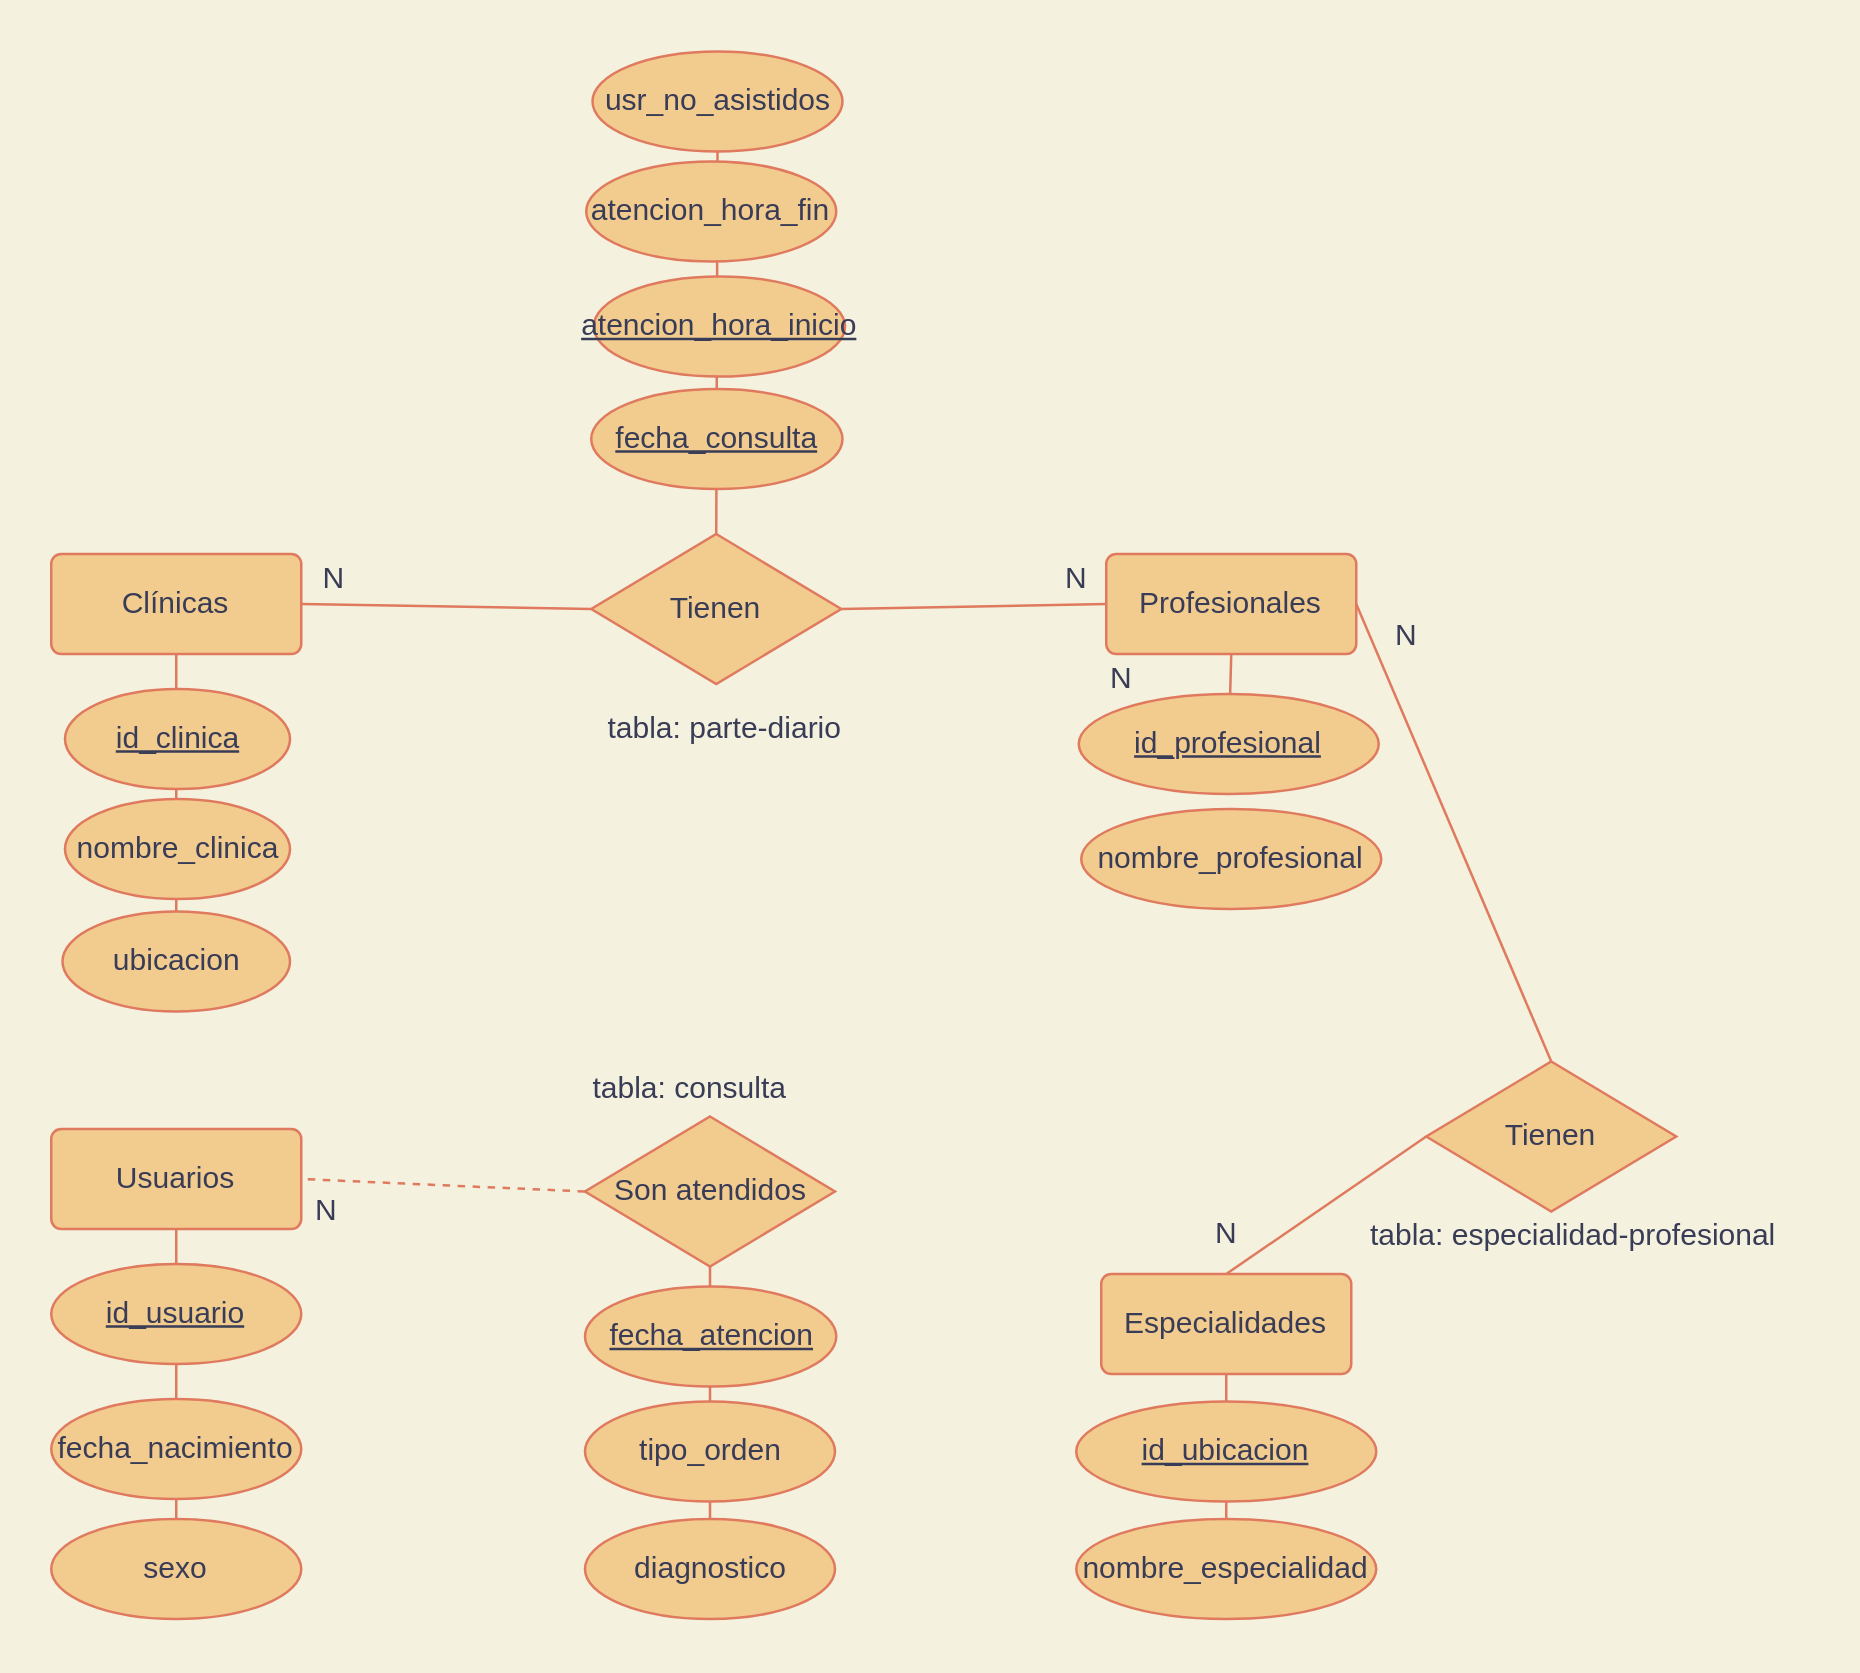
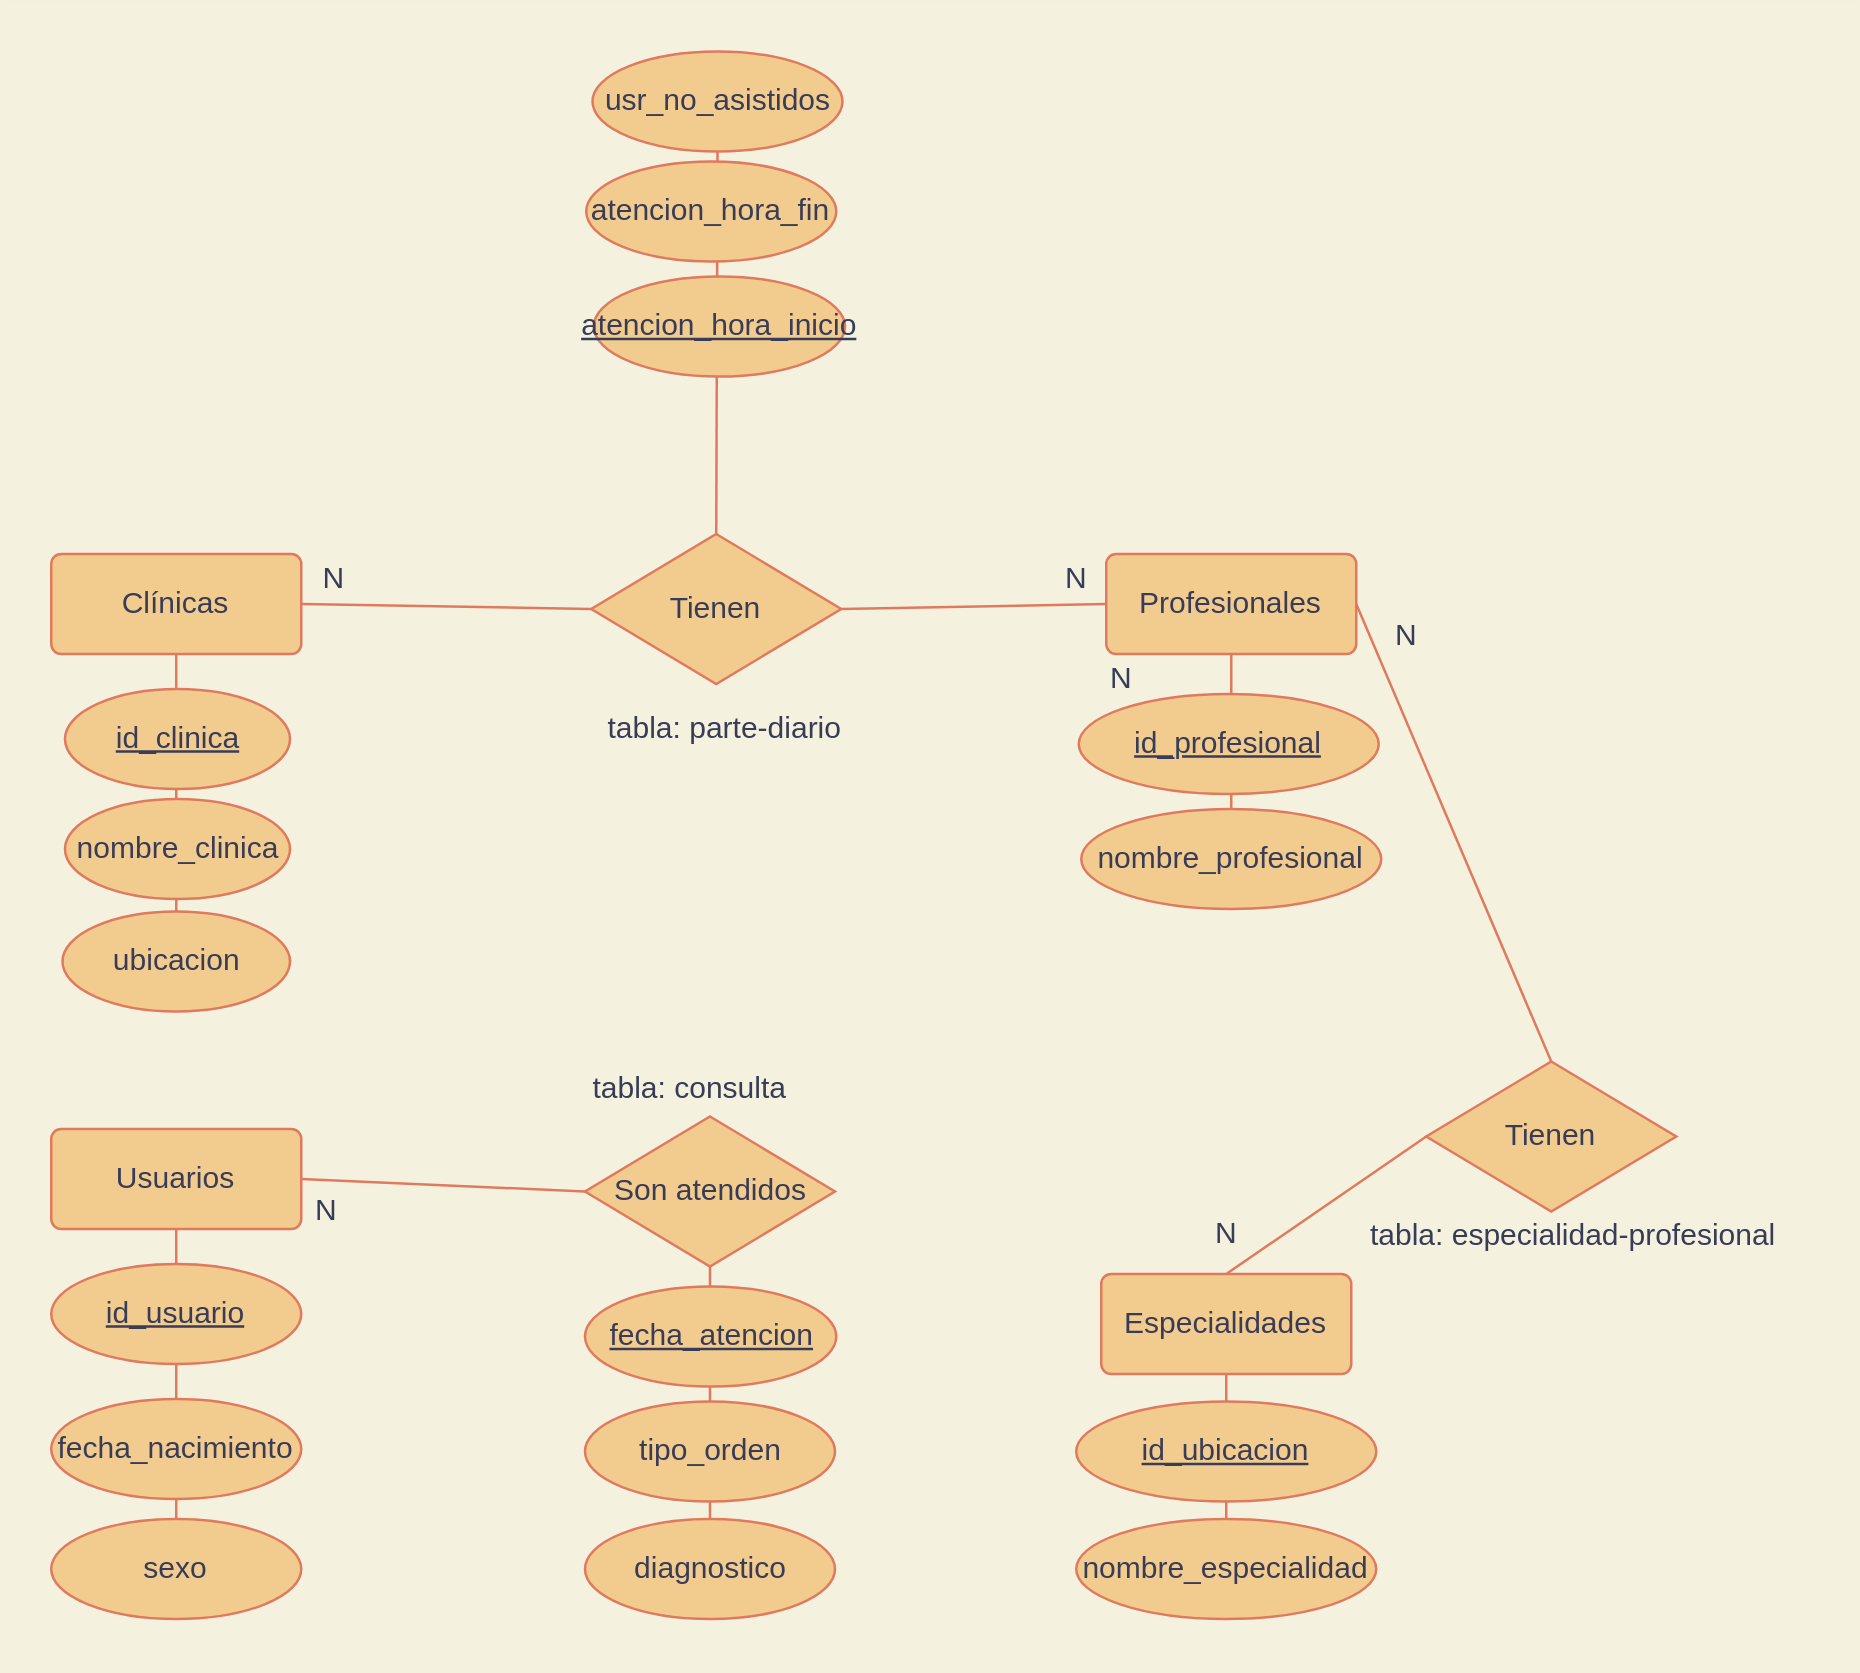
(717, 439) -> none
(1231, 681) -> (1231, 681)
(440, 1185) -> (440, 1185)
